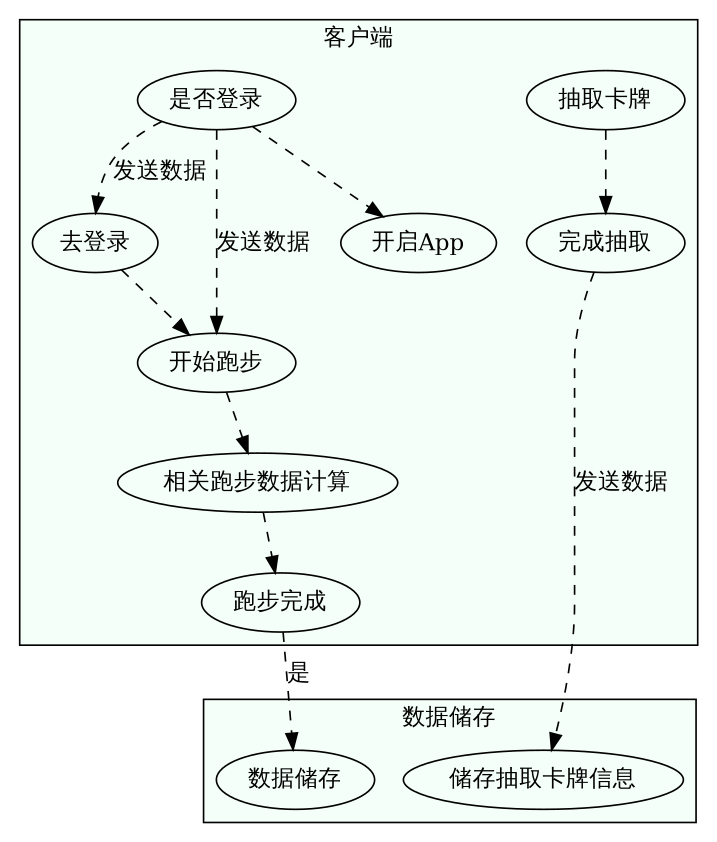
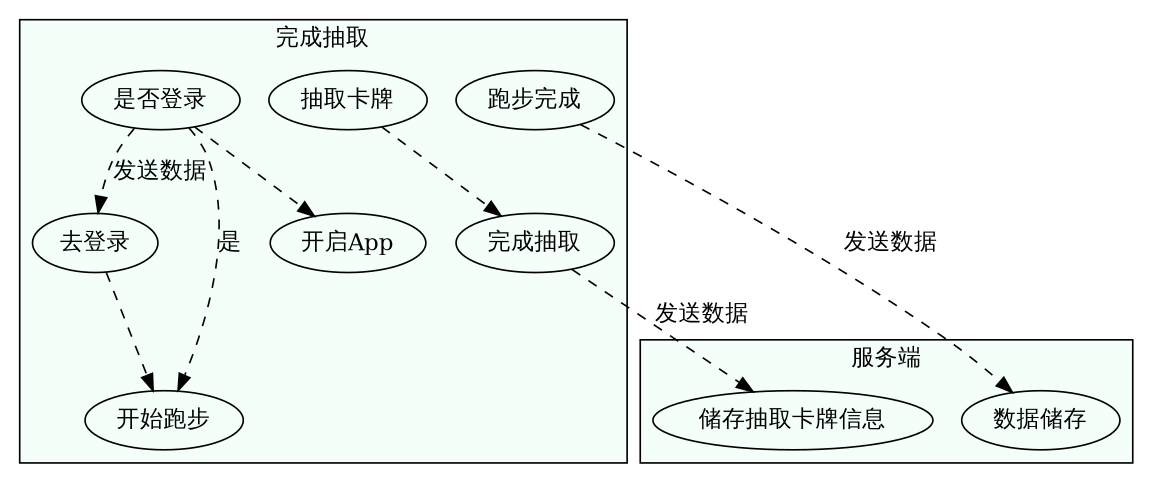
(359, 39) -> (323, 39)
(264, 243) -> (231, 243)
(258, 483) -> none
(300, 674) -> (891, 243)
(450, 718) -> (886, 359)
